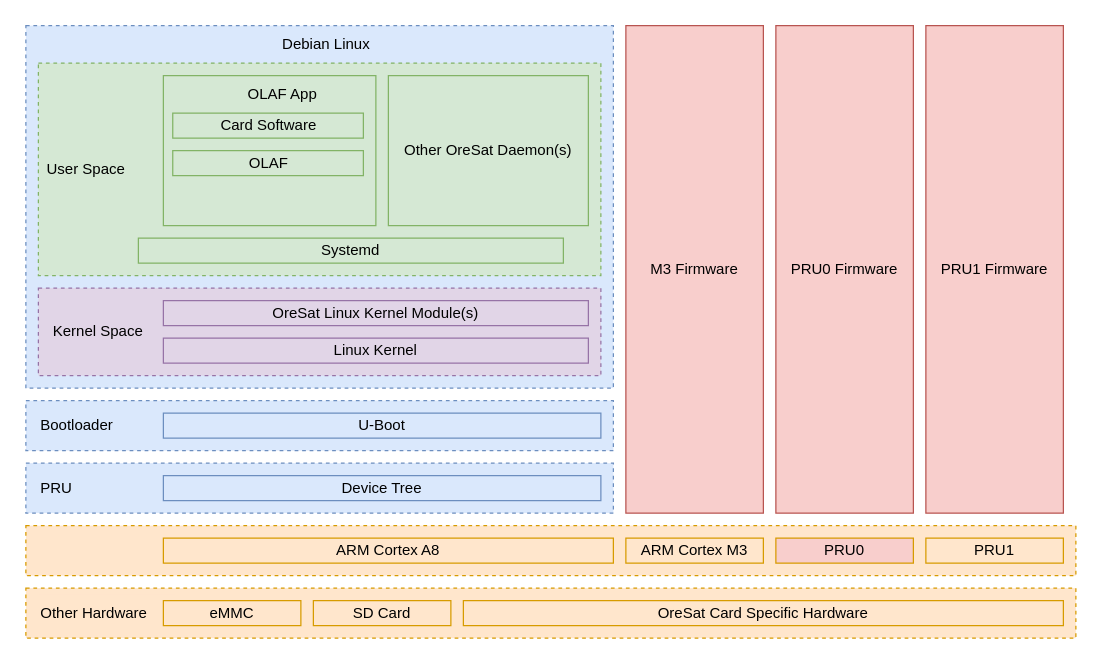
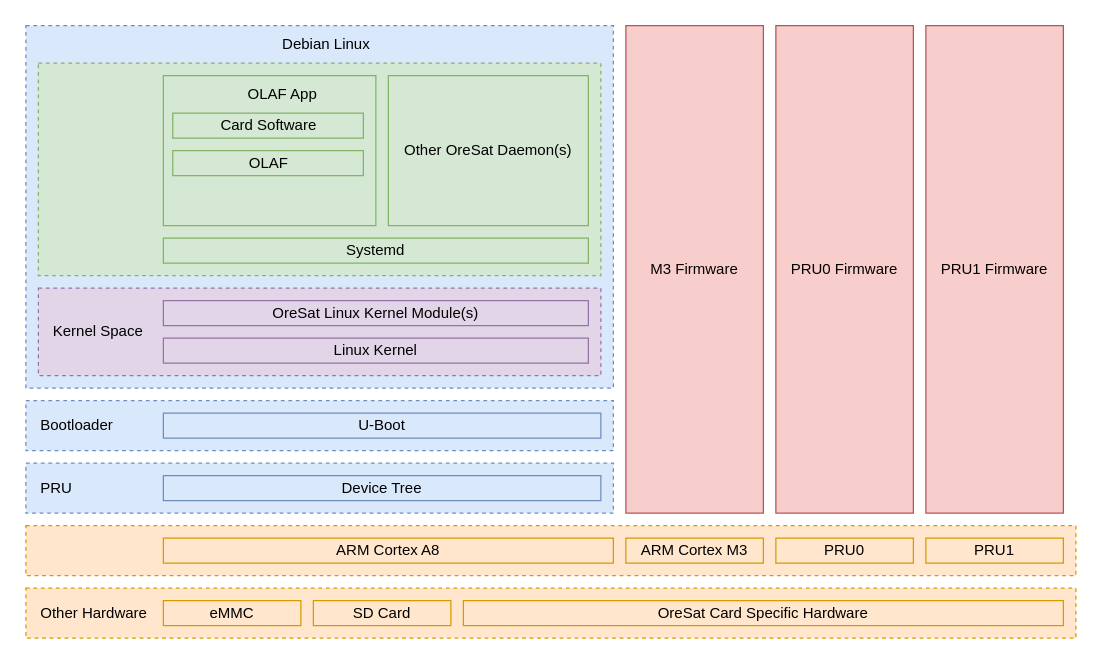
(101, 169) -> none
(351, 251) -> (376, 251)
(844, 551) -> (844, 551)
